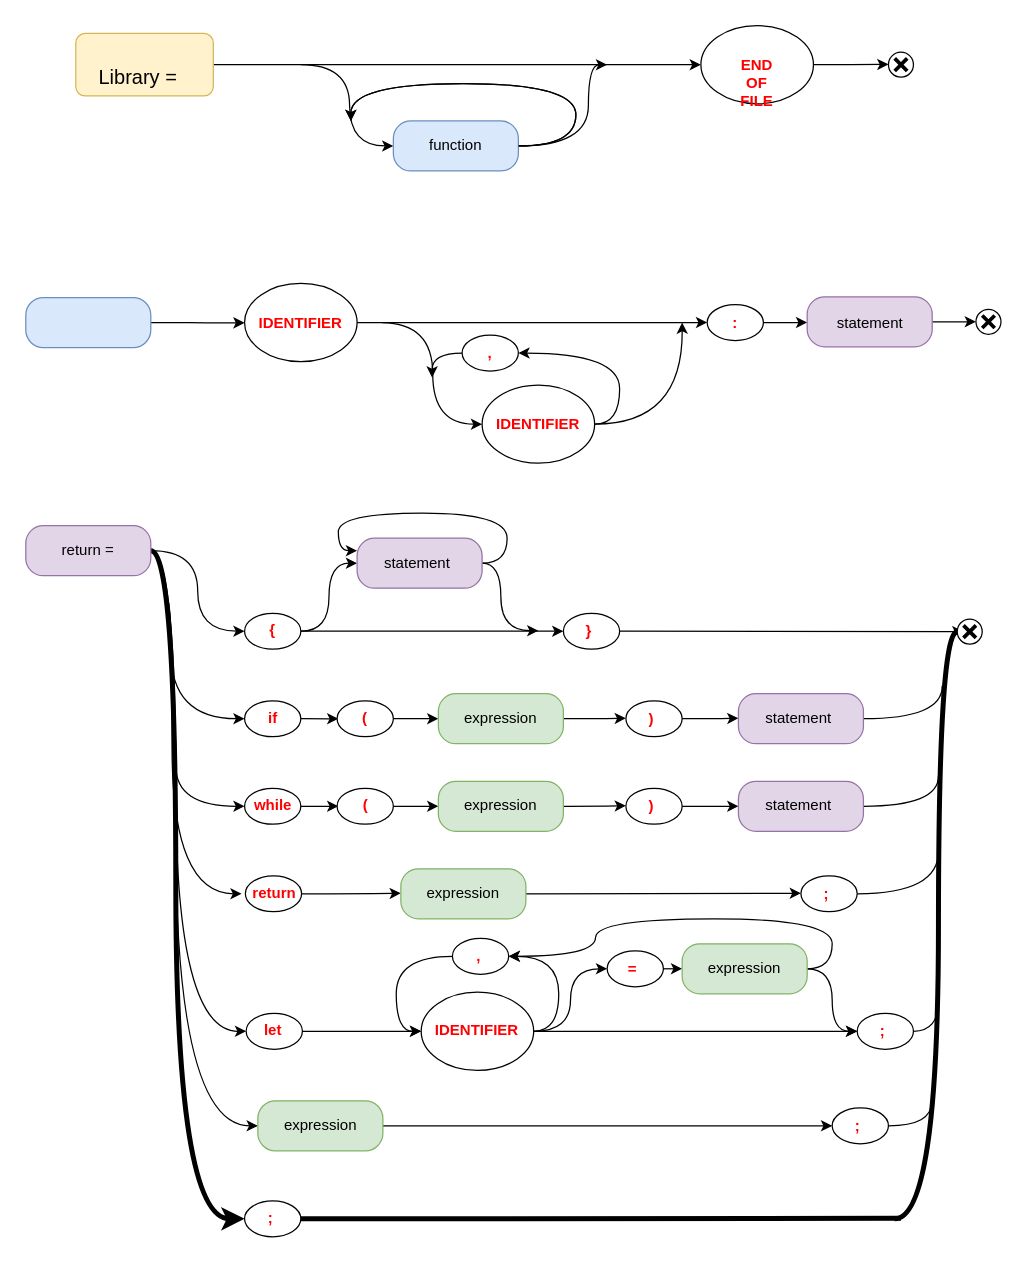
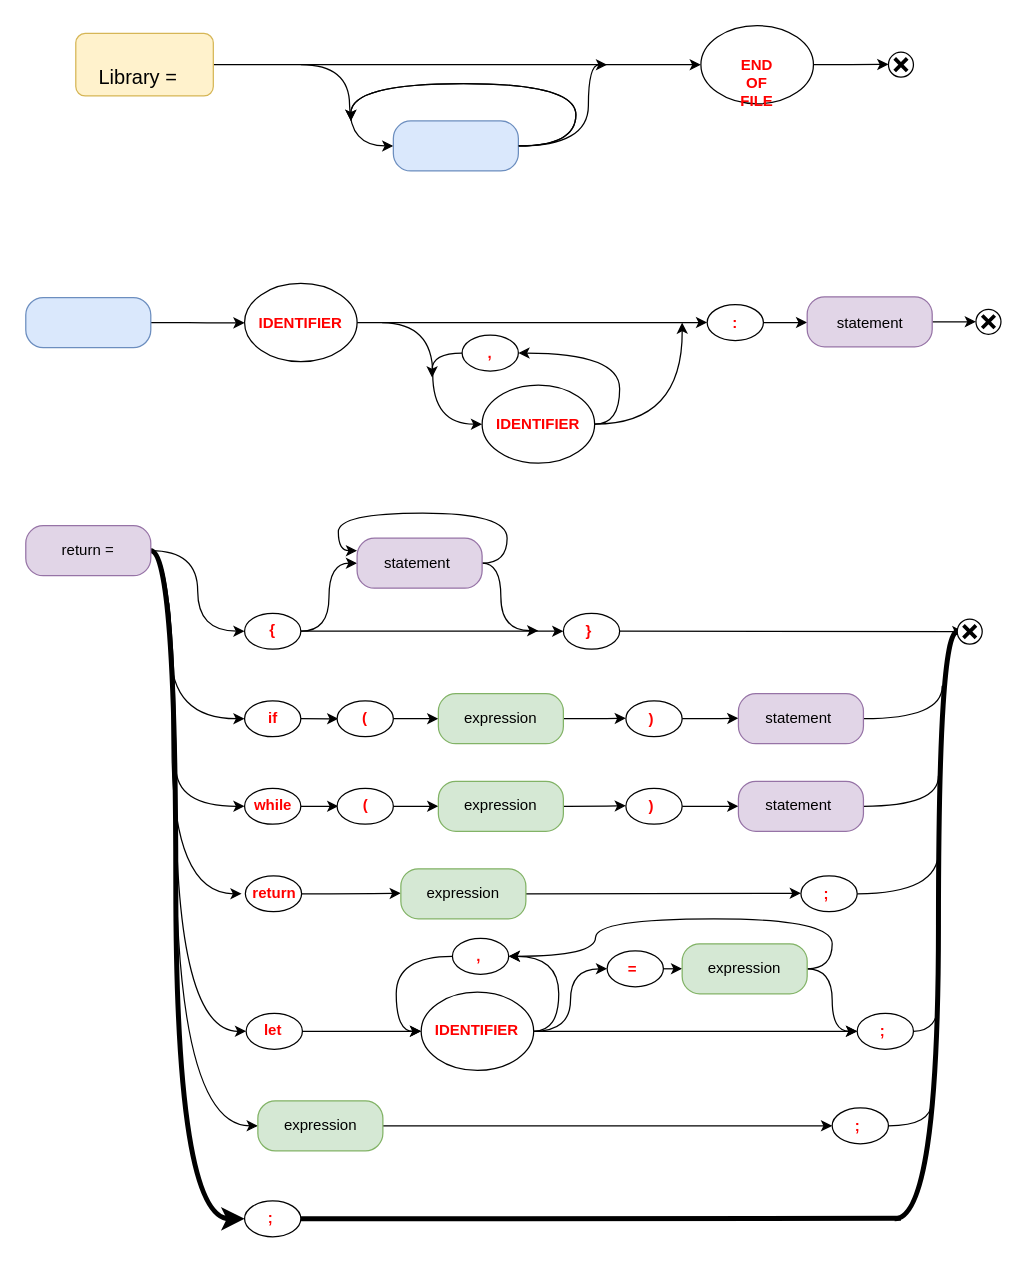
(456, 146) -> none
